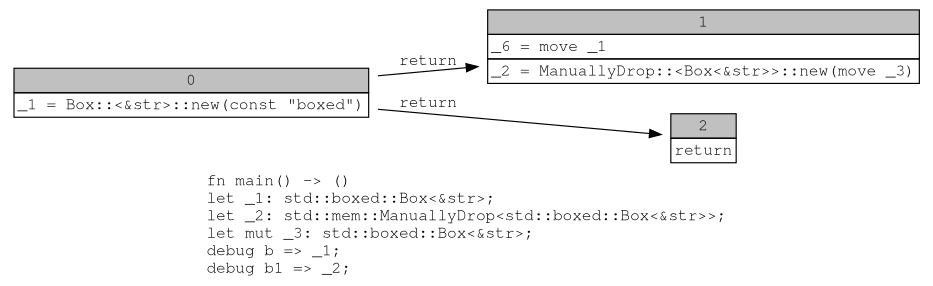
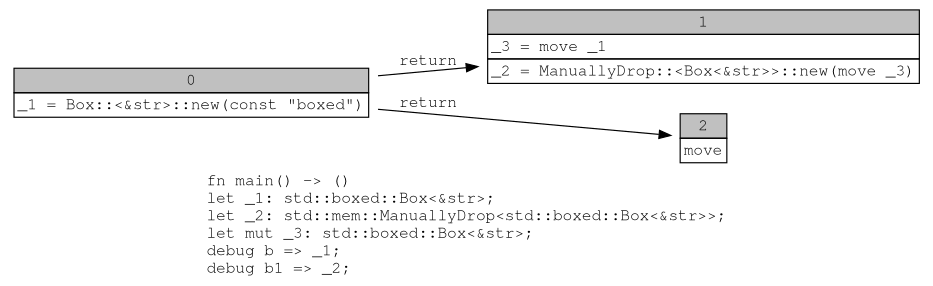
(550, 46) -> (550, 46)
(704, 150) -> (704, 150)
